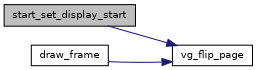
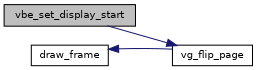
(70, 15) -> (70, 15)
(135, 62) -> (146, 49)
